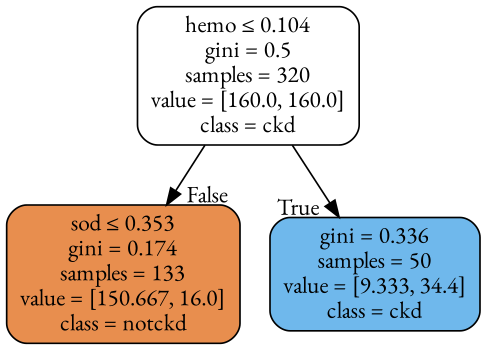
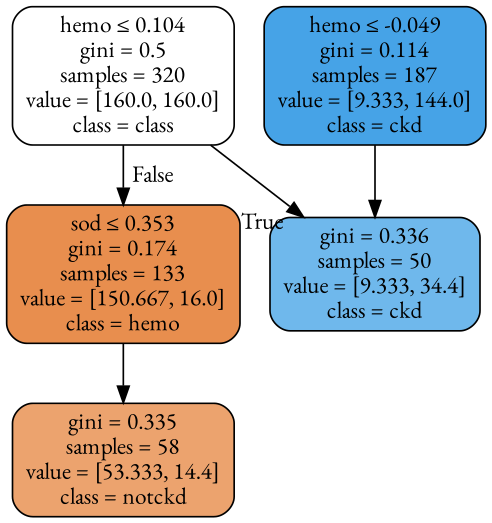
none -> (375, 76)
(248, 125) -> (123, 125)
(123, 323) -> (123, 323)
none -> (123, 460)
